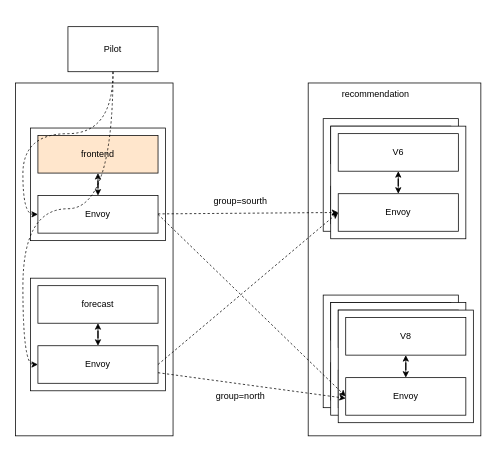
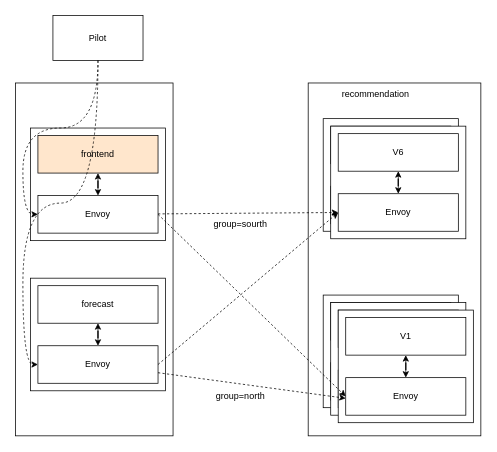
(113, 49) -> (98, 38)
(240, 201) -> (240, 224)
(405, 336) -> (405, 336)
